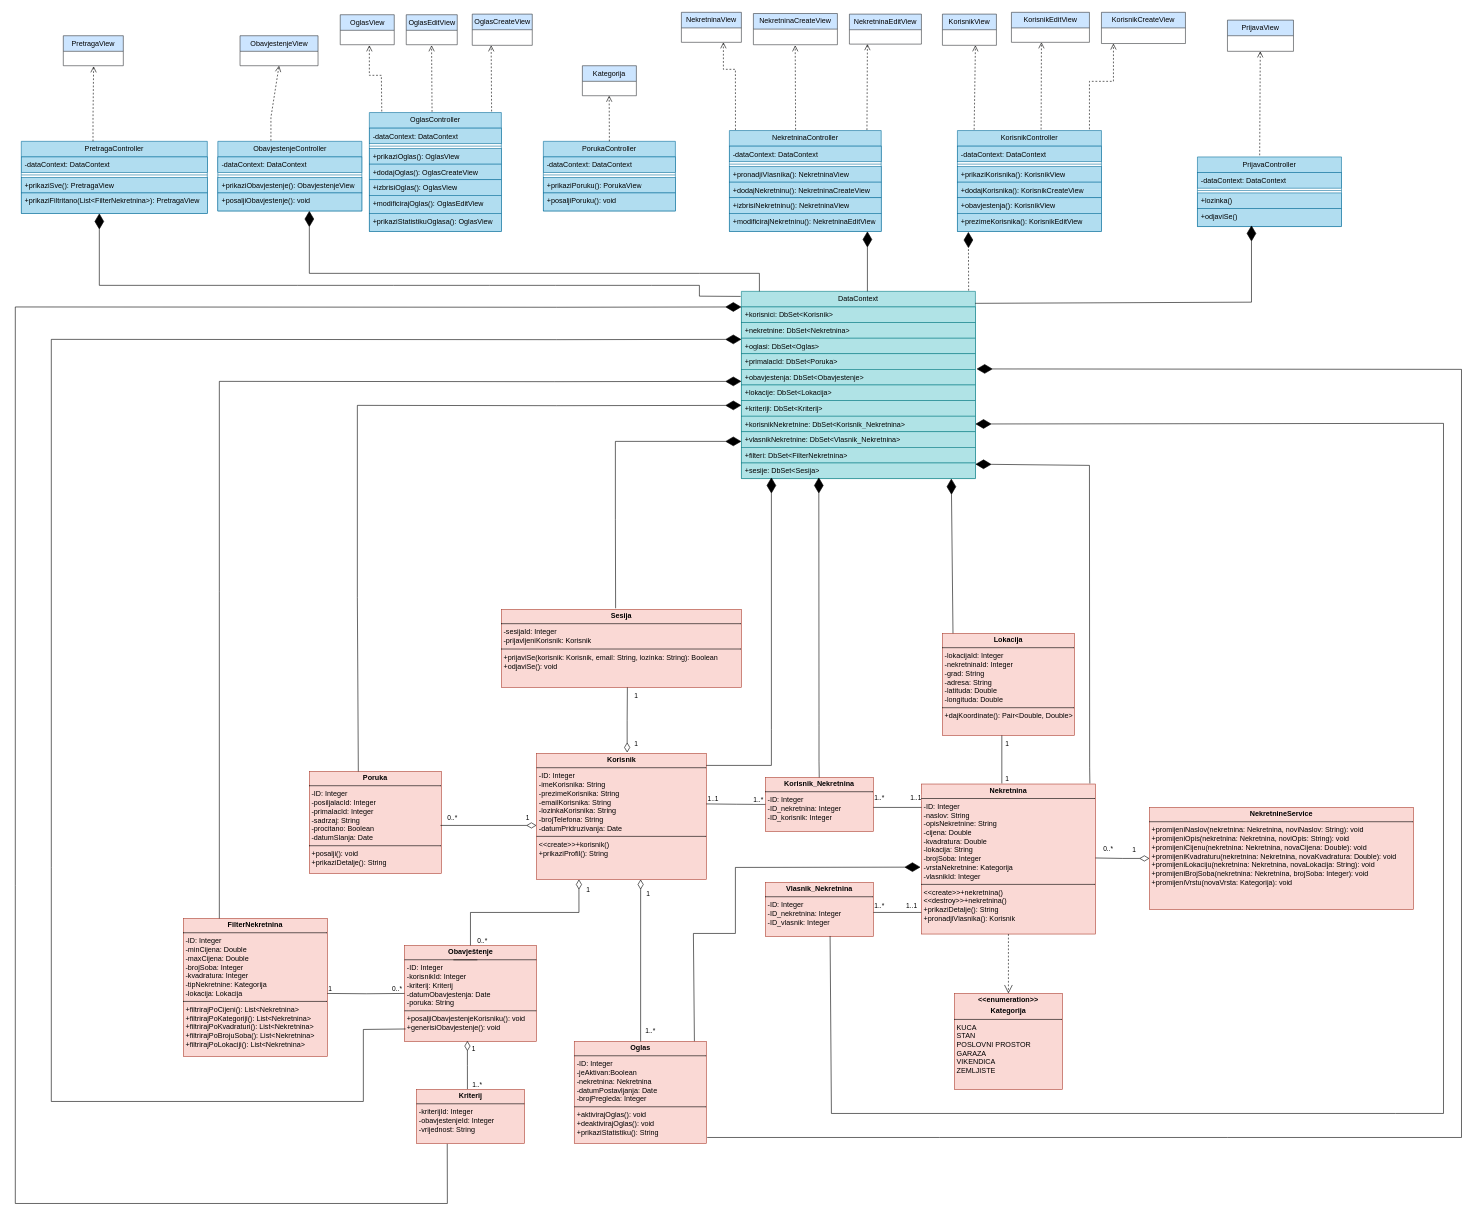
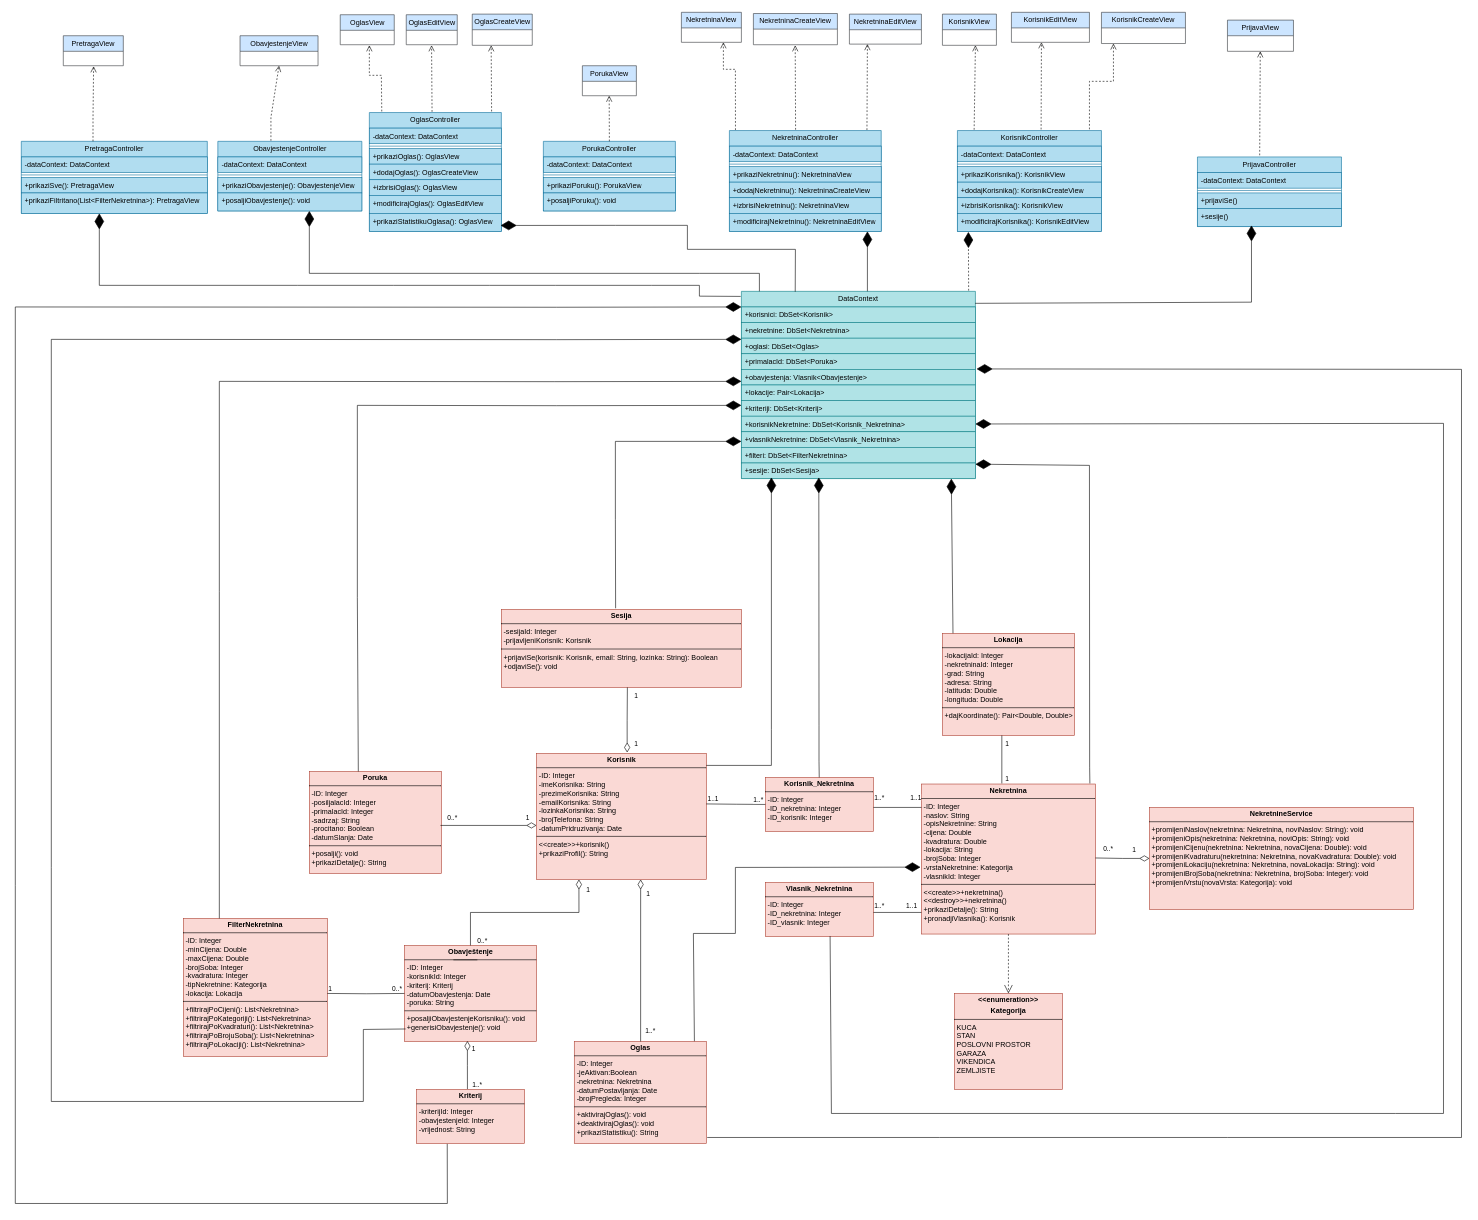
(609, 74) -> (609, 74)
(797, 175) -> (799, 175)
(1219, 201) -> (1223, 201)
(1015, 206) -> (1018, 206)
(1222, 217) -> (1218, 217)
(1027, 222) -> (1030, 226)
none -> (676, 225)
(812, 378) -> (814, 378)
(793, 393) -> (790, 393)
